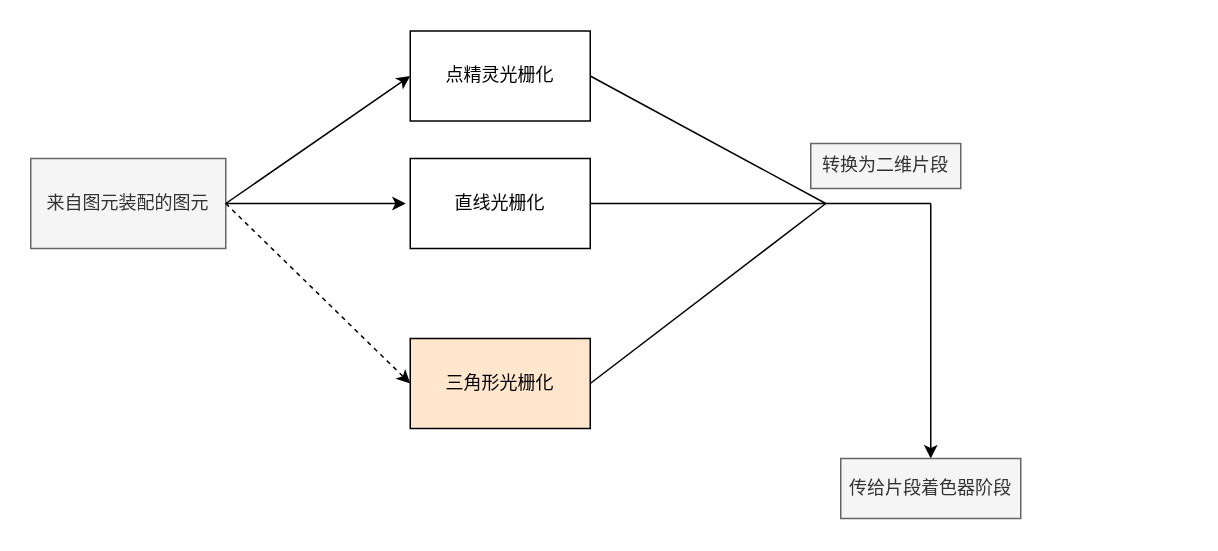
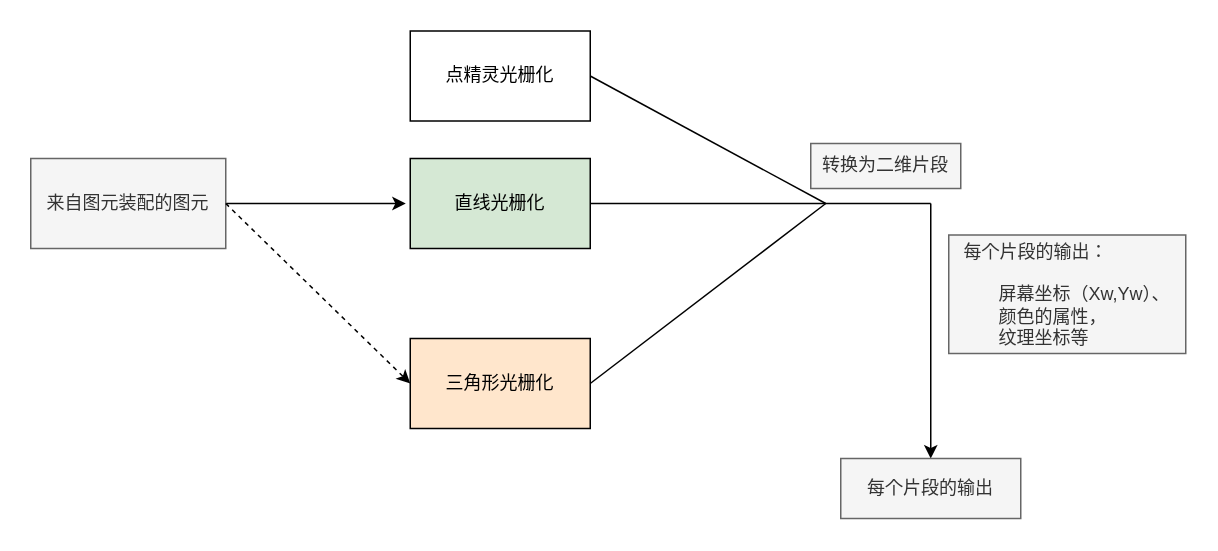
(316, 141) -> none
(500, 203) -> (500, 203)
none -> (1067, 294)
(931, 488) -> (931, 488)
